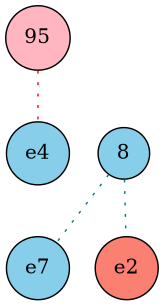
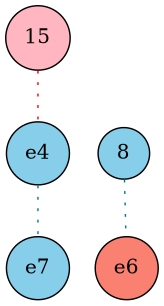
(38, 38) -> (38, 38)
(83, 209) -> (38, 211)
(127, 268) -> (127, 268)
